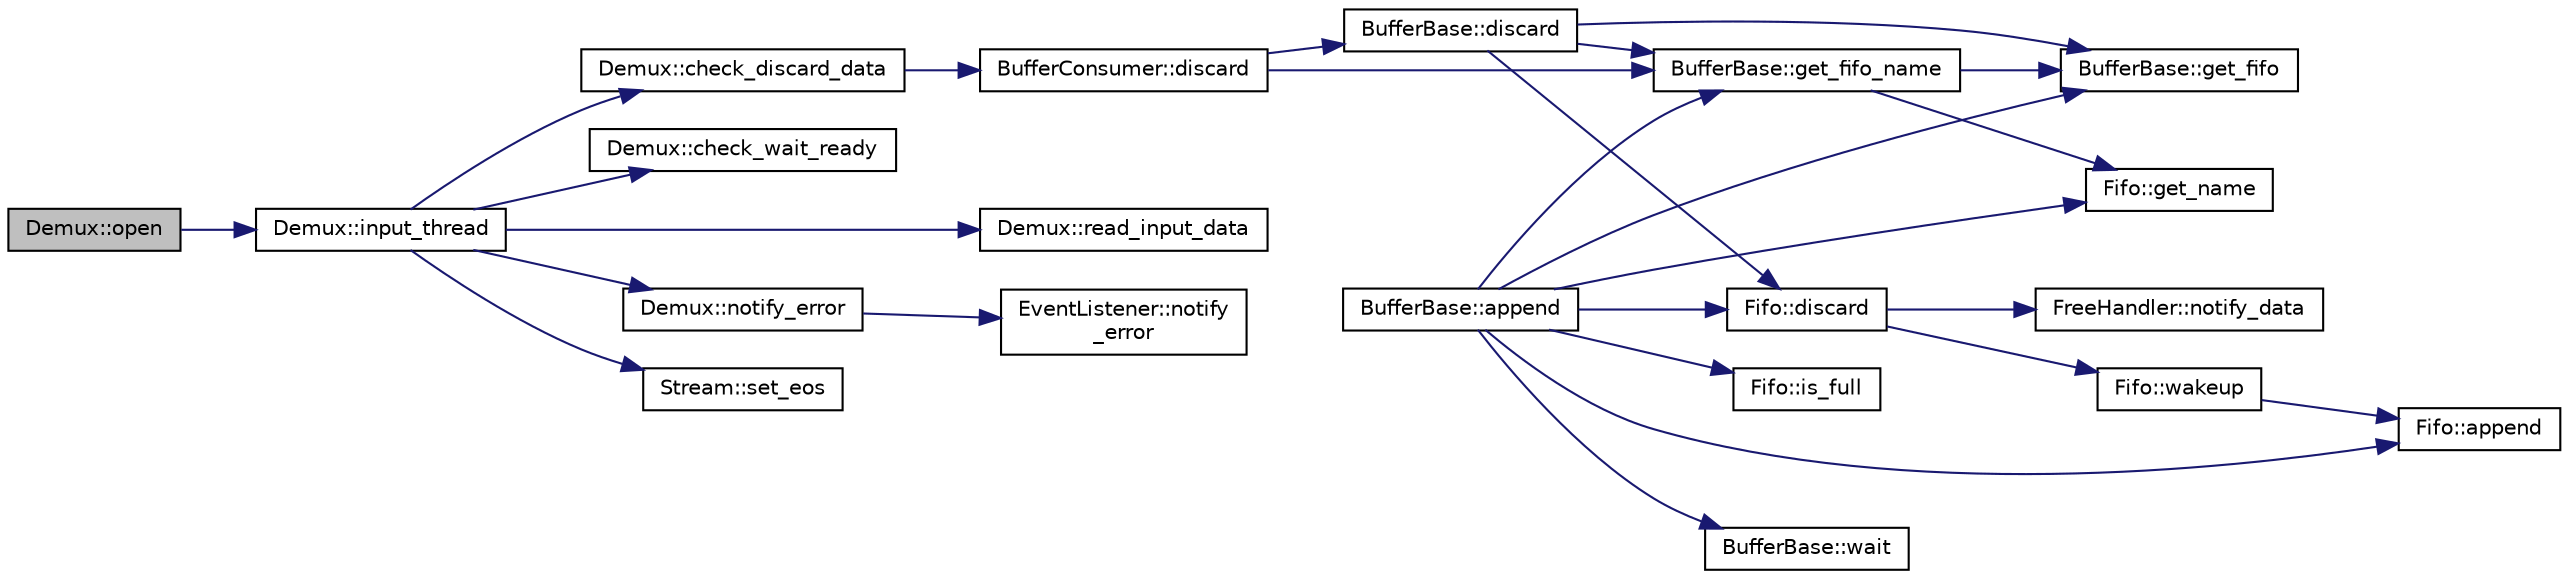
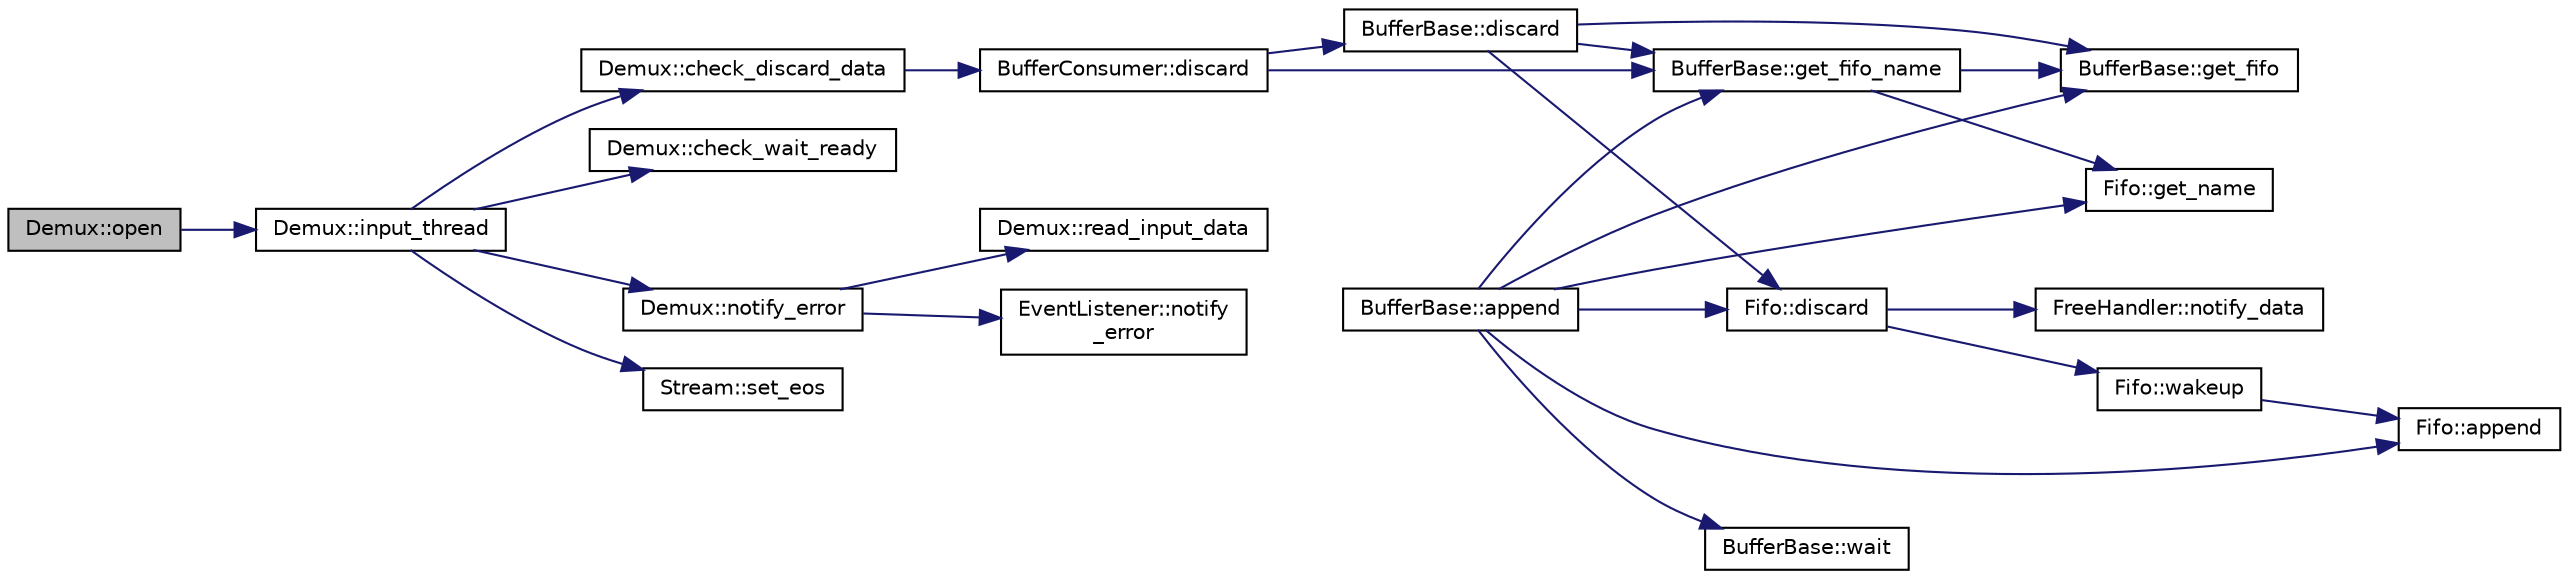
(732, 230) -> (923, 272)
(1807, 389) -> none
